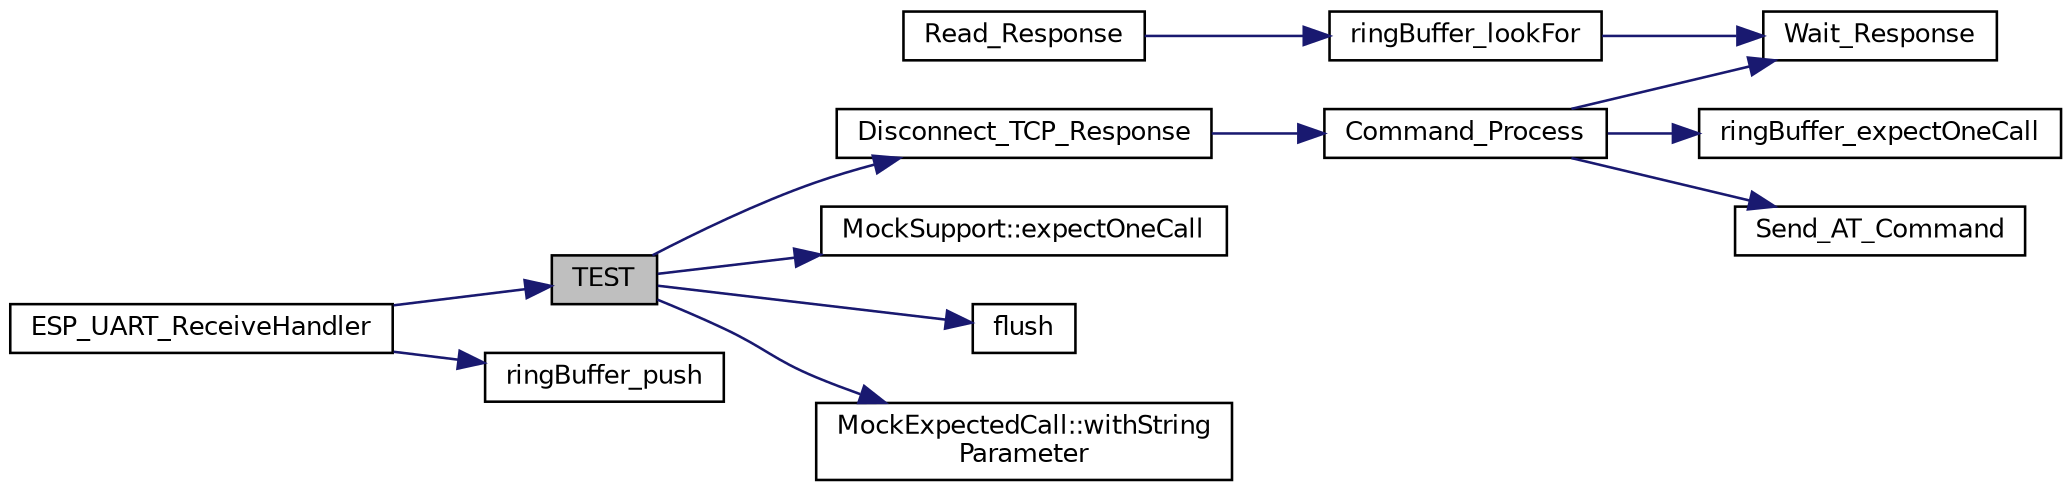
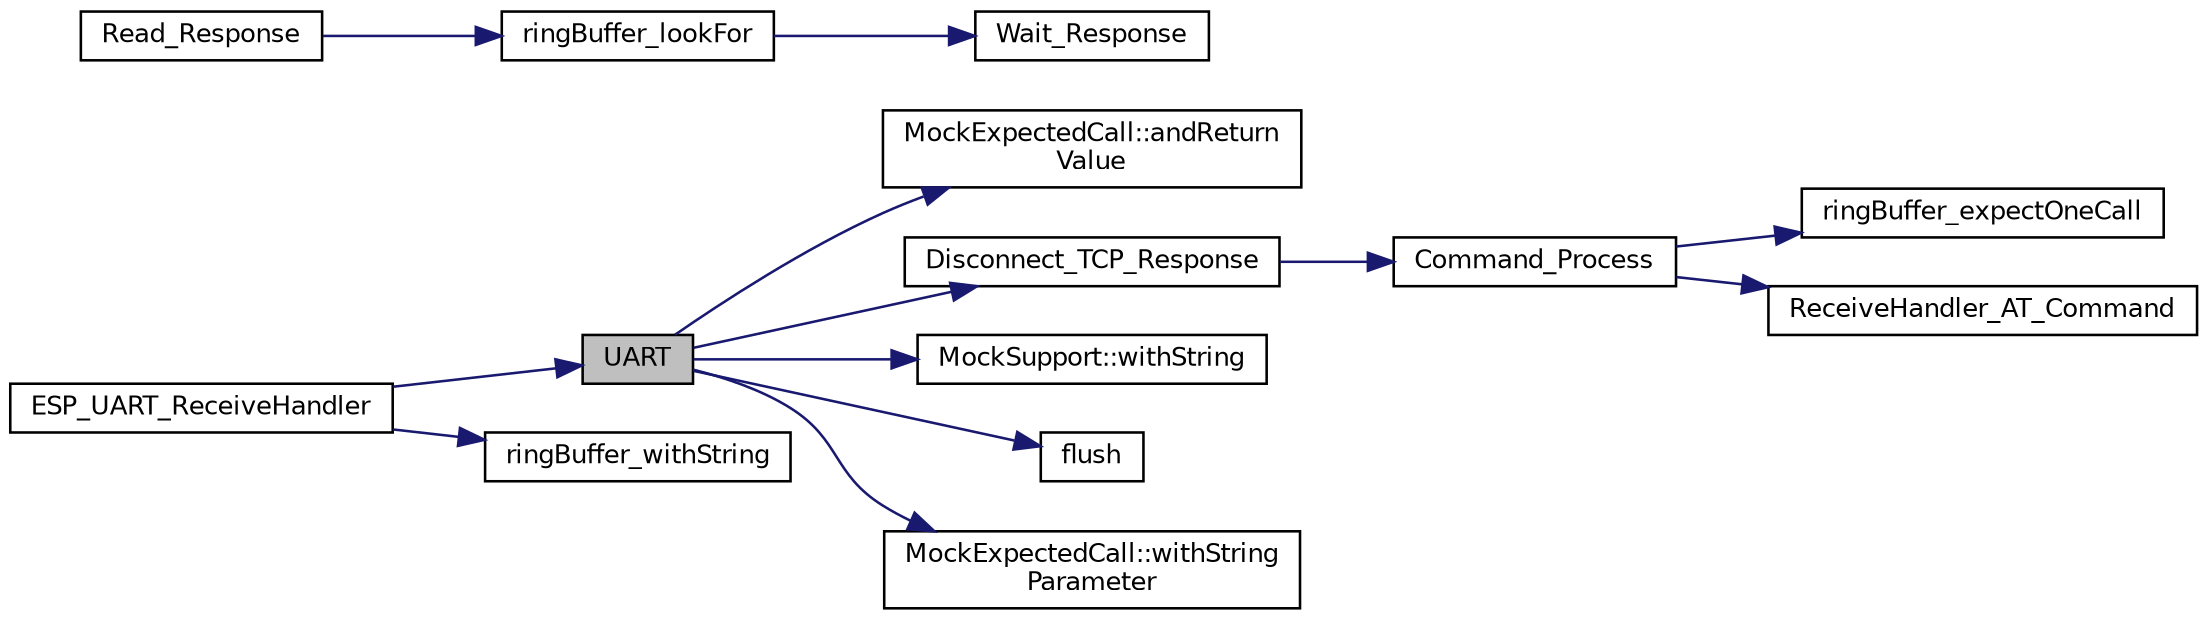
(1660, 88) -> none
none -> (1092, 149)
(1024, 231) -> (1092, 359)
(1880, 231) -> (1983, 311)
(604, 280) -> (638, 359)
(604, 377) -> (638, 457)
